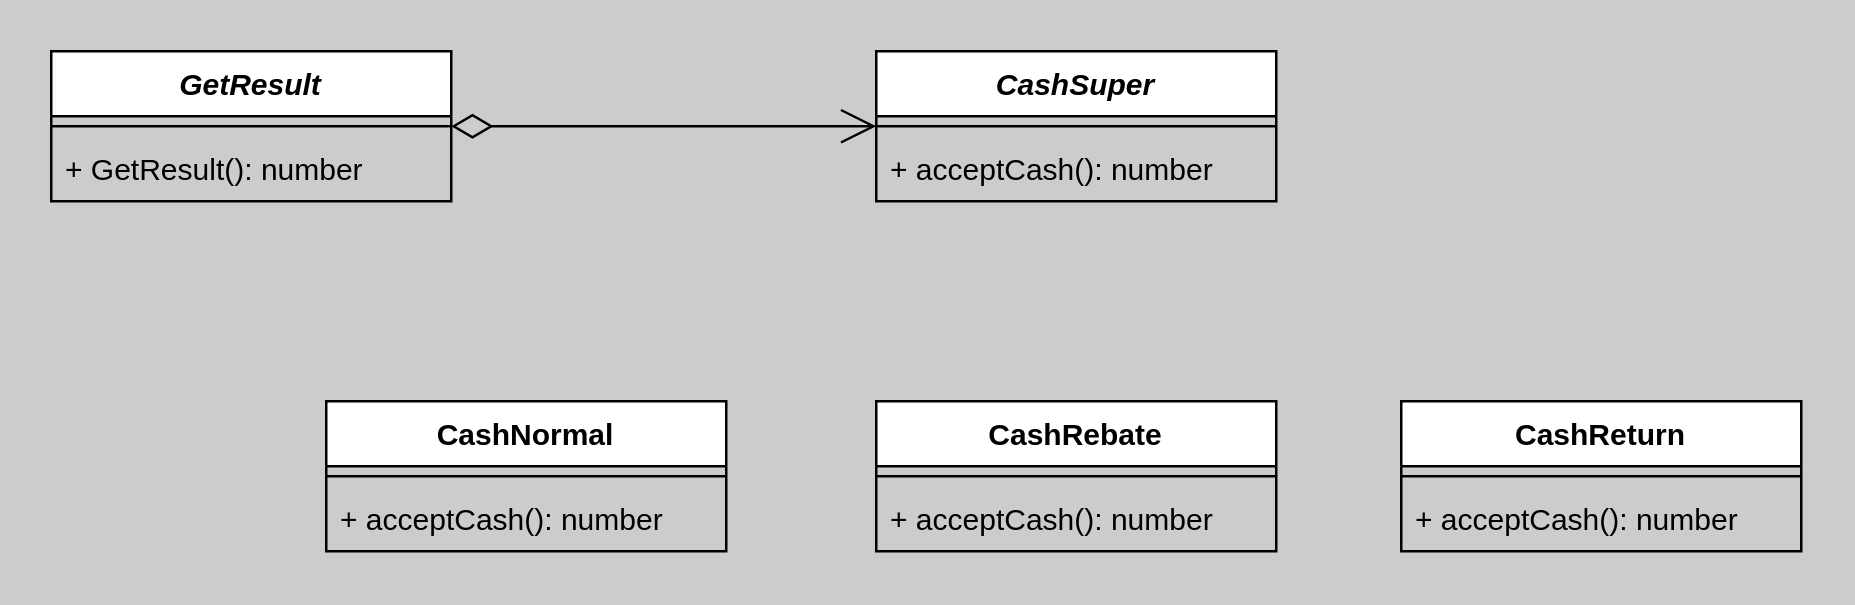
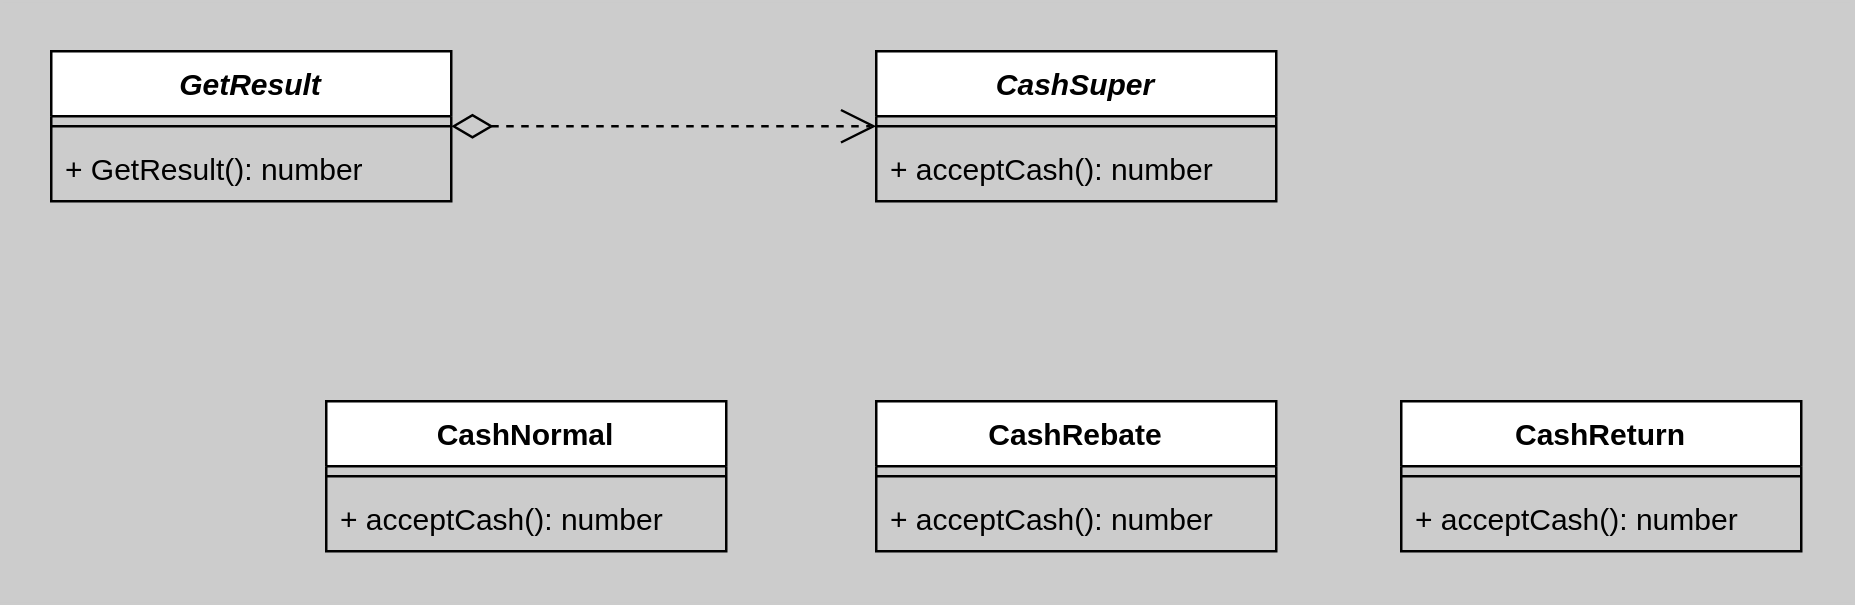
(681, 126) -> (681, 126)
